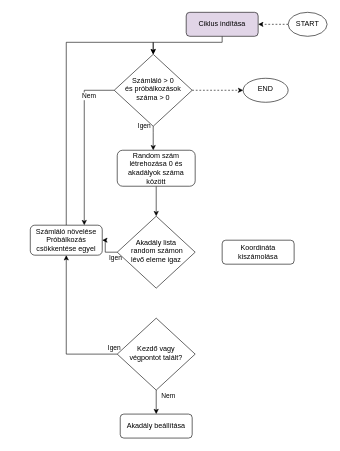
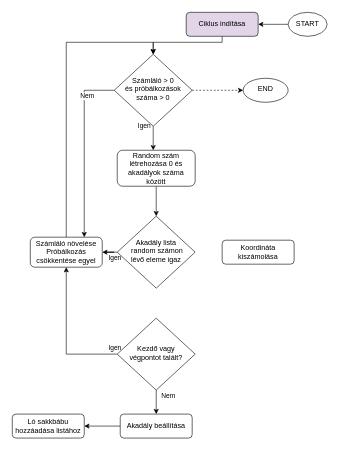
(275, 24) -> (275, 24)
(66, 240) -> (66, 252)
none -> (48, 426)
none -> (89, 426)
